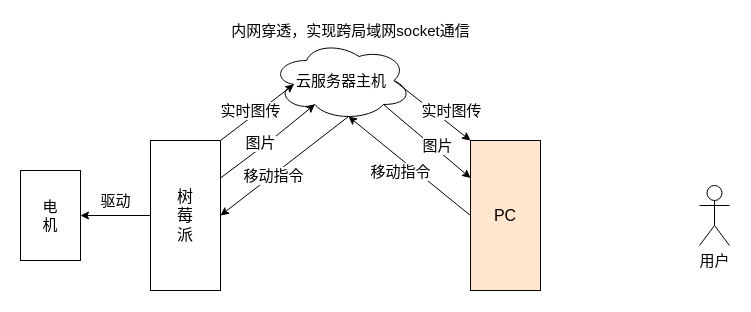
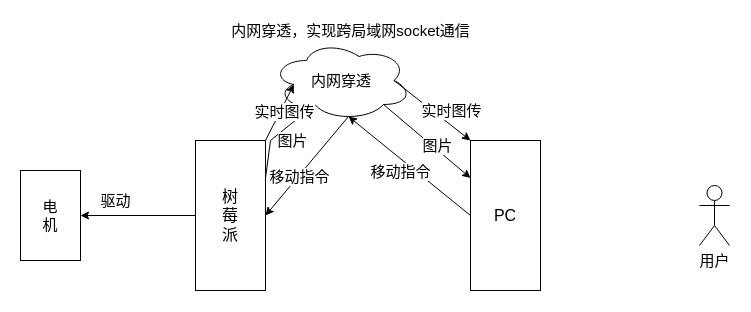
(342, 81) -> (342, 81)
(186, 216) -> (231, 216)
(506, 216) -> (506, 216)
